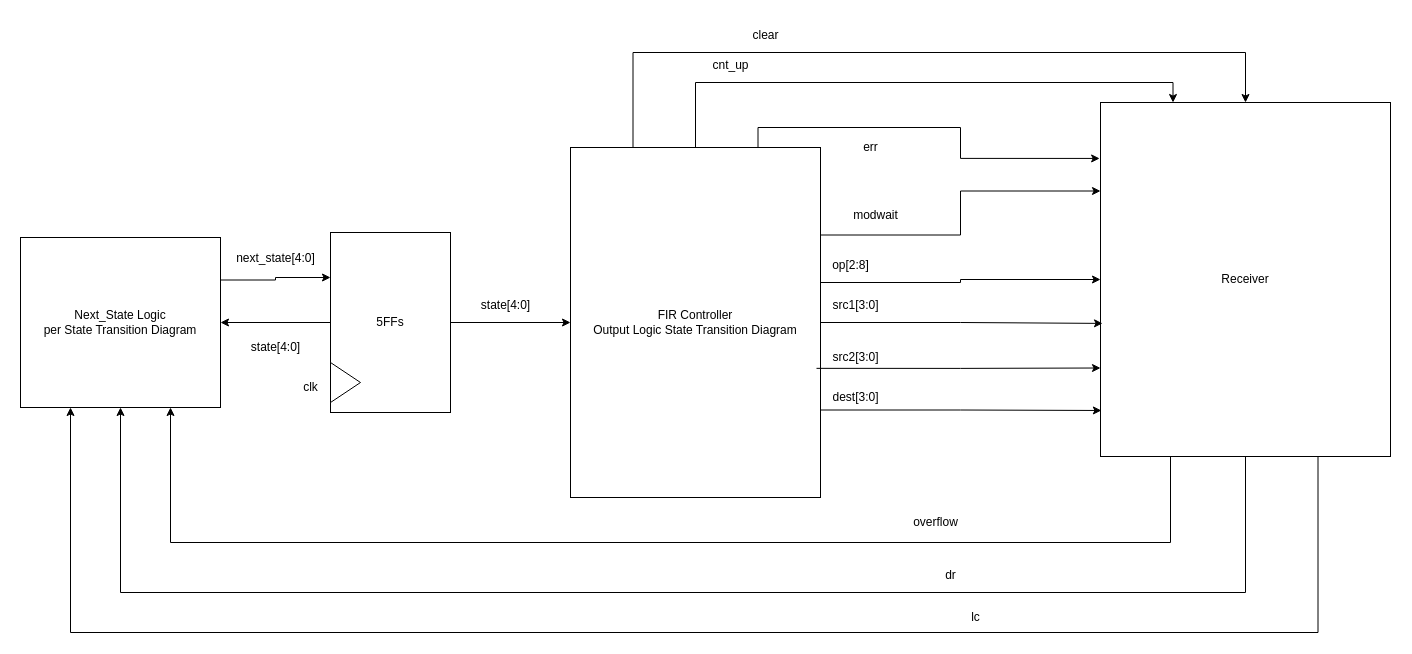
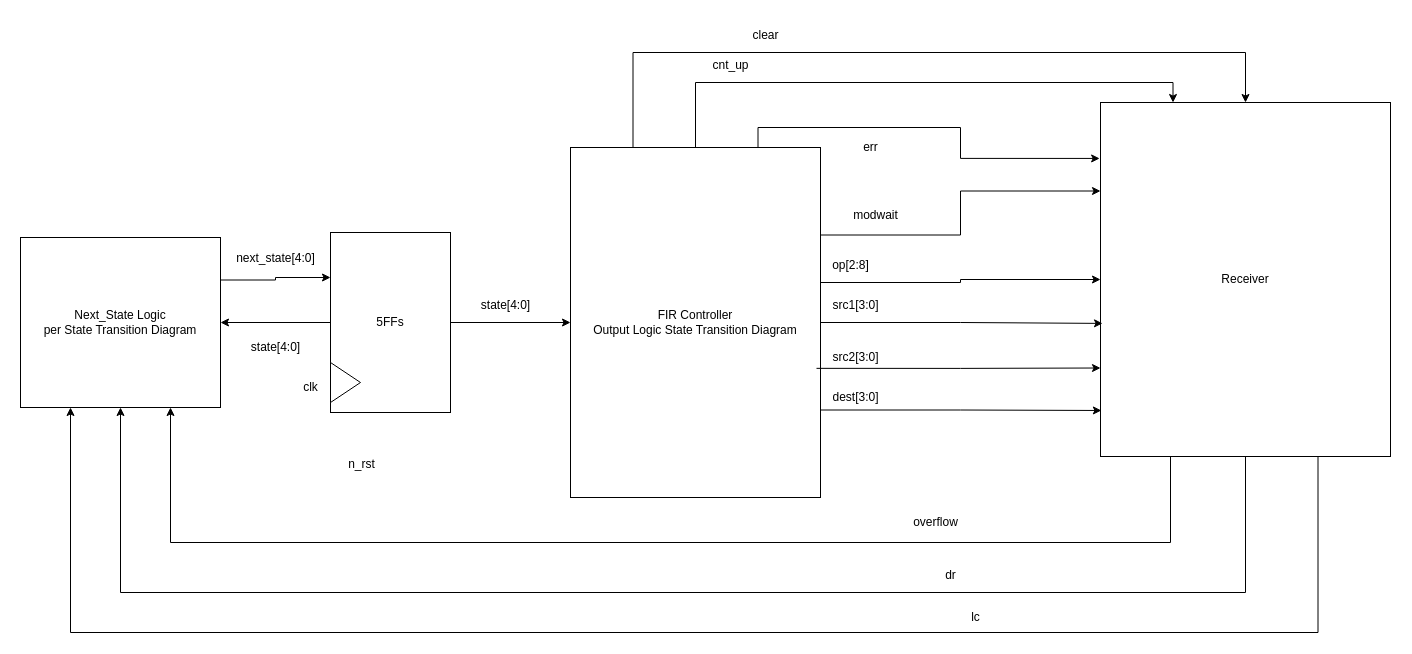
none -> (361, 465)
